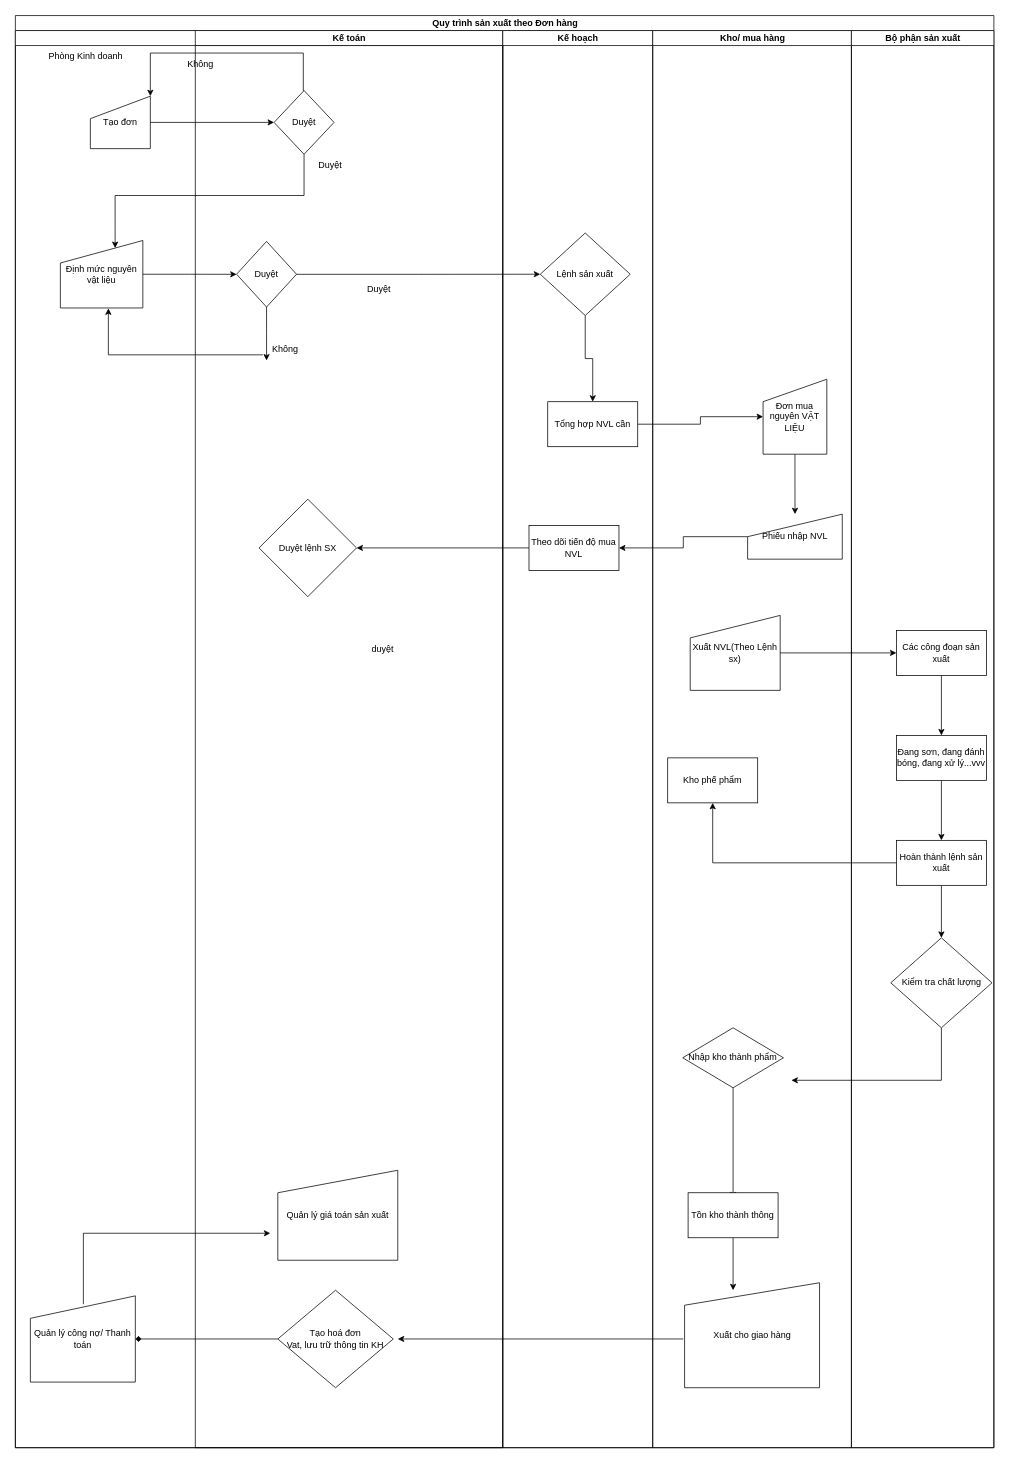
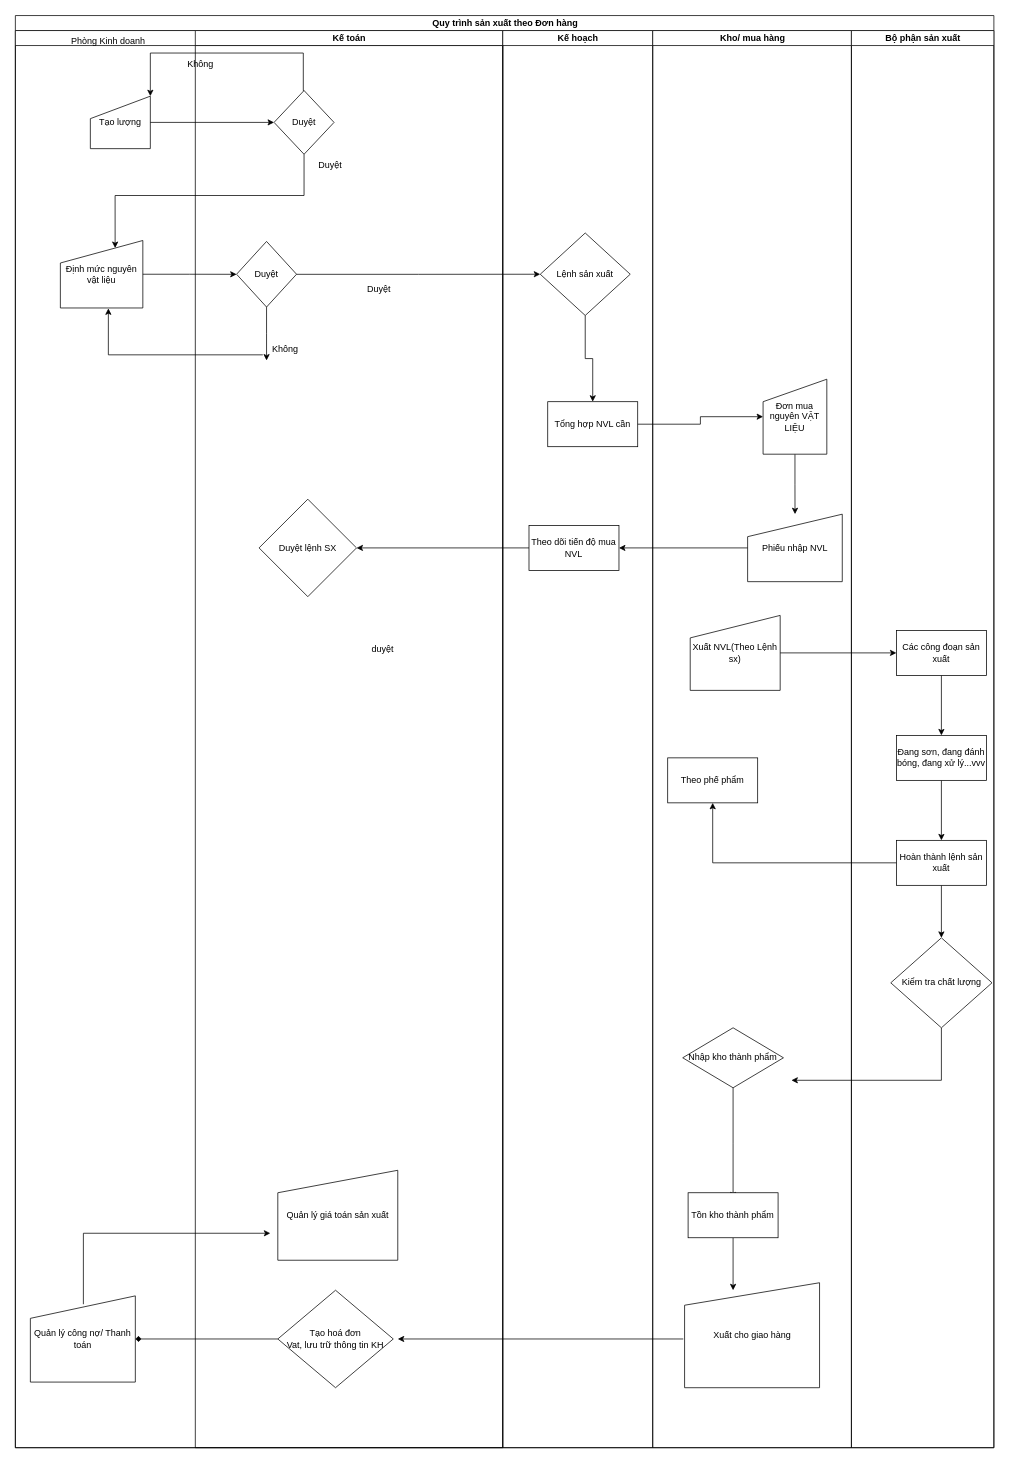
(86, 57) -> (108, 42)
(120, 123) -> (120, 123)
(795, 537) -> (795, 548)
(713, 780) -> (713, 780)
(733, 1215) -> (733, 1215)
